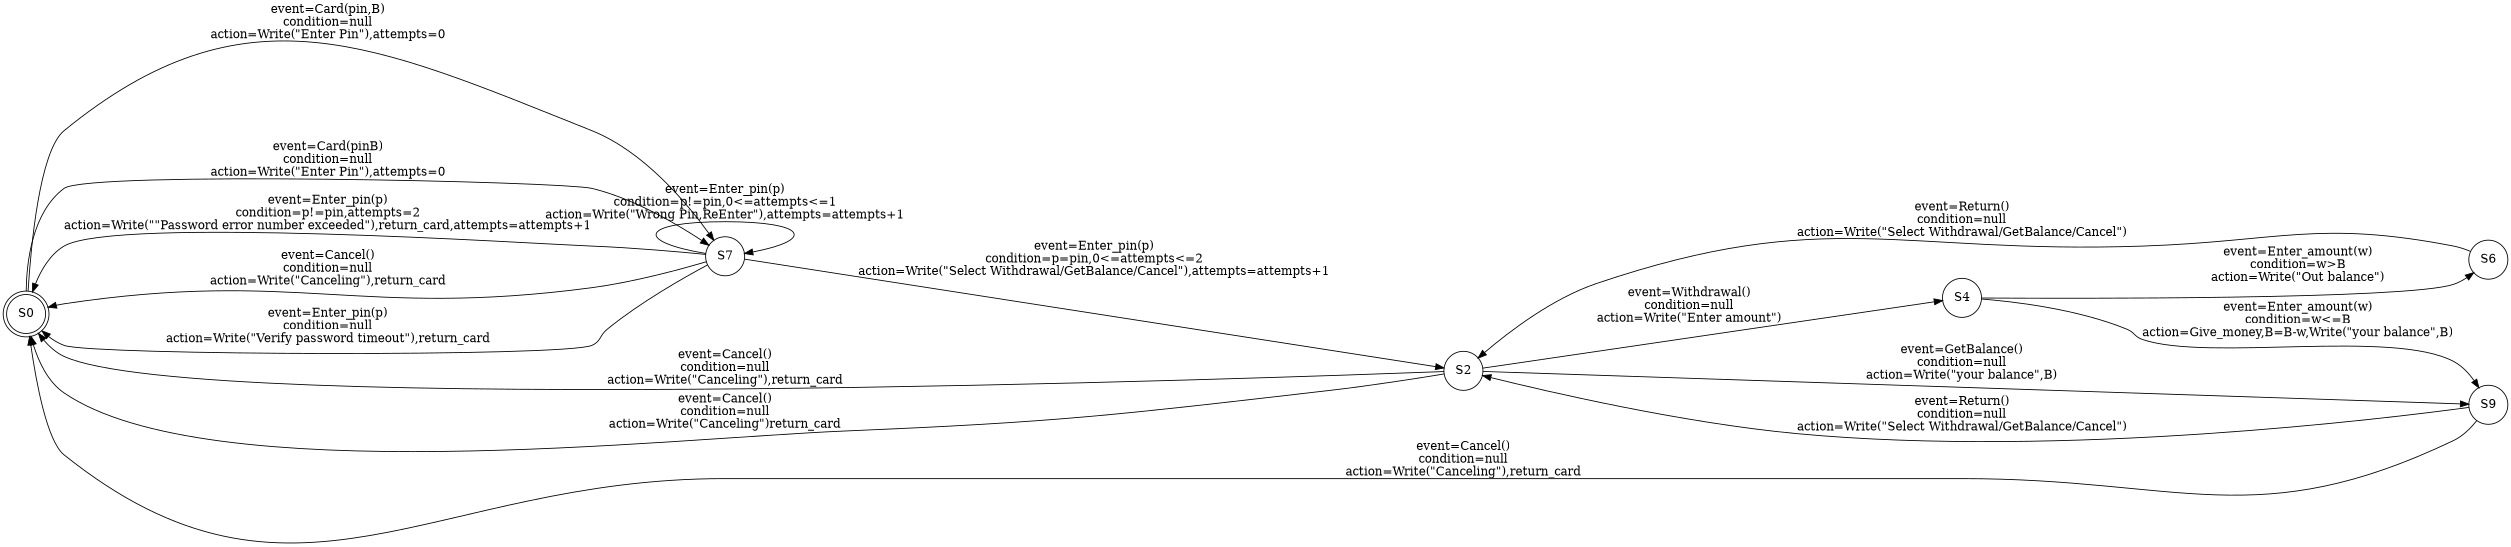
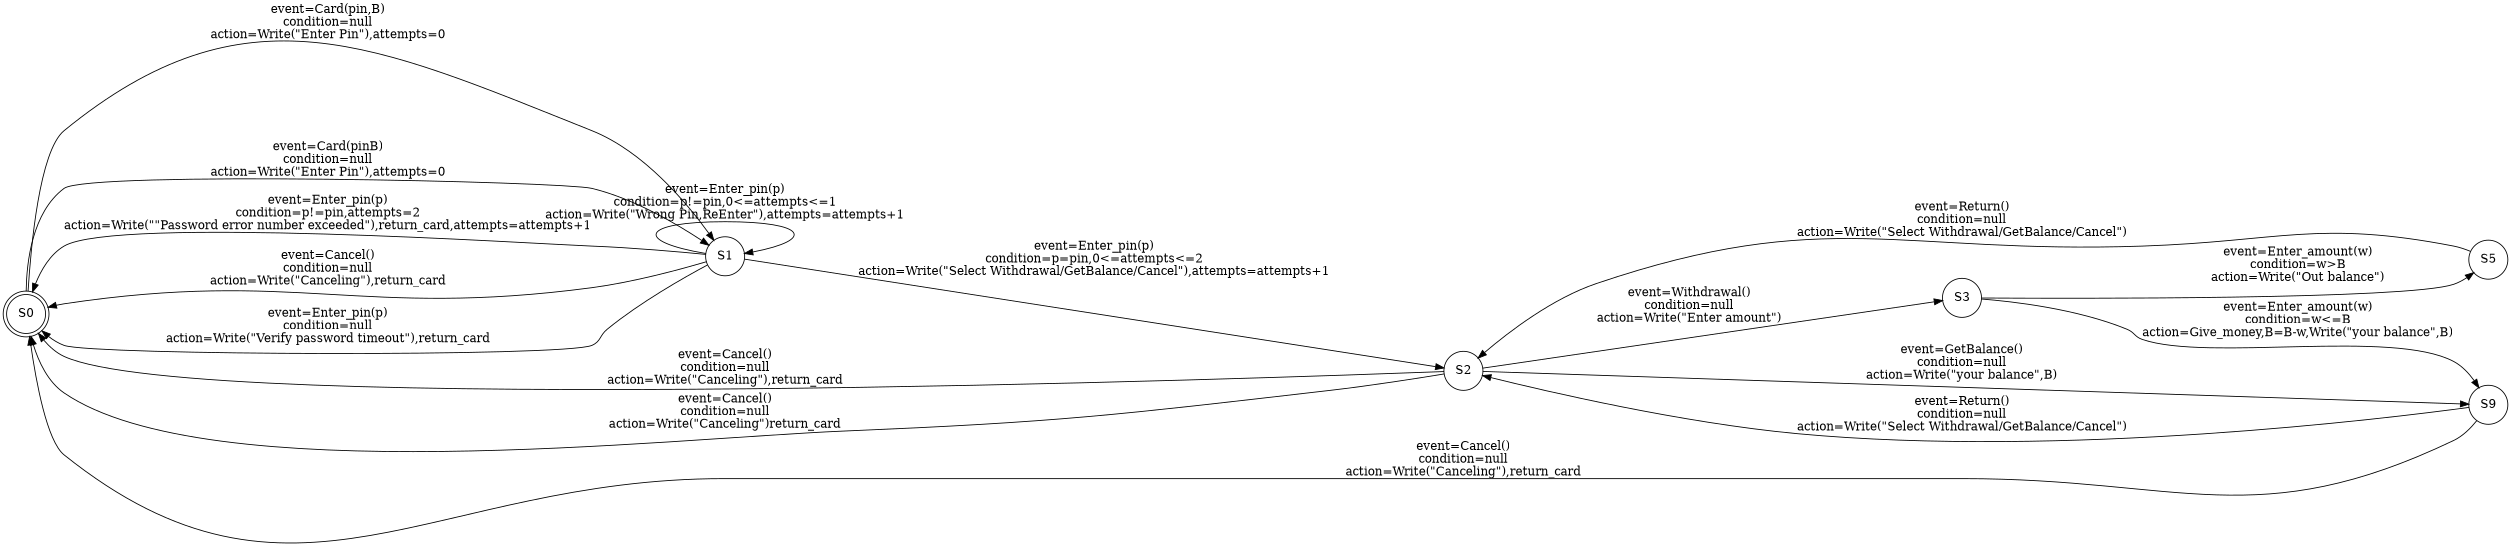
(725, 256) -> (725, 256)
(2488, 260) -> (2488, 260)
(1962, 298) -> (1962, 298)
